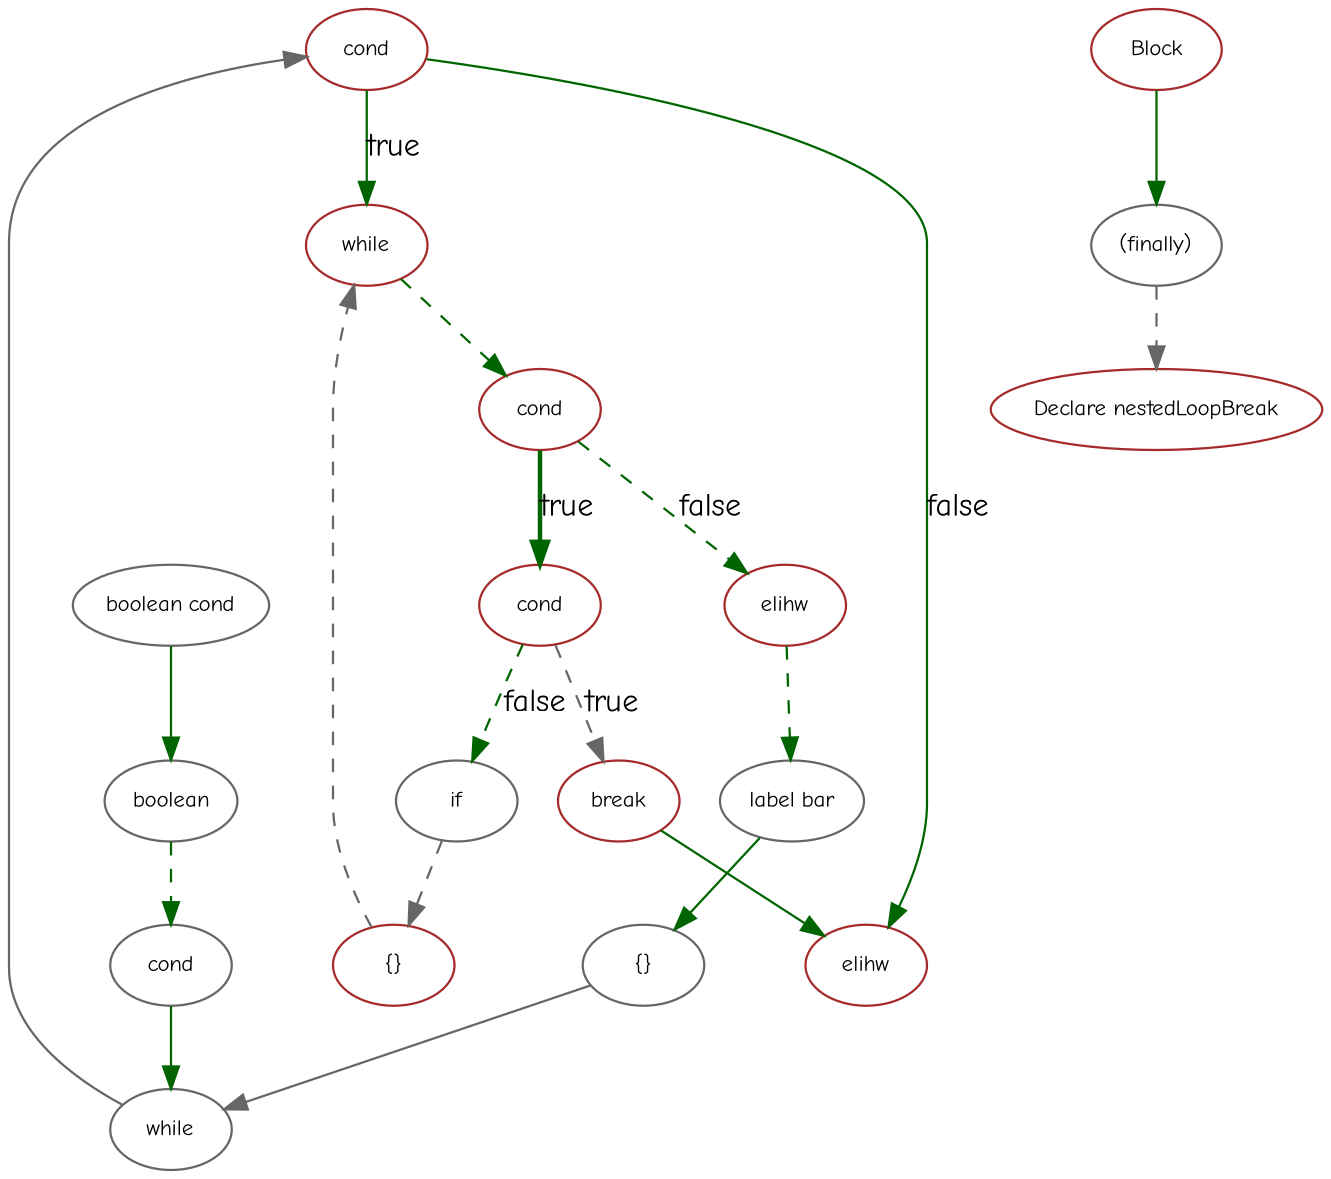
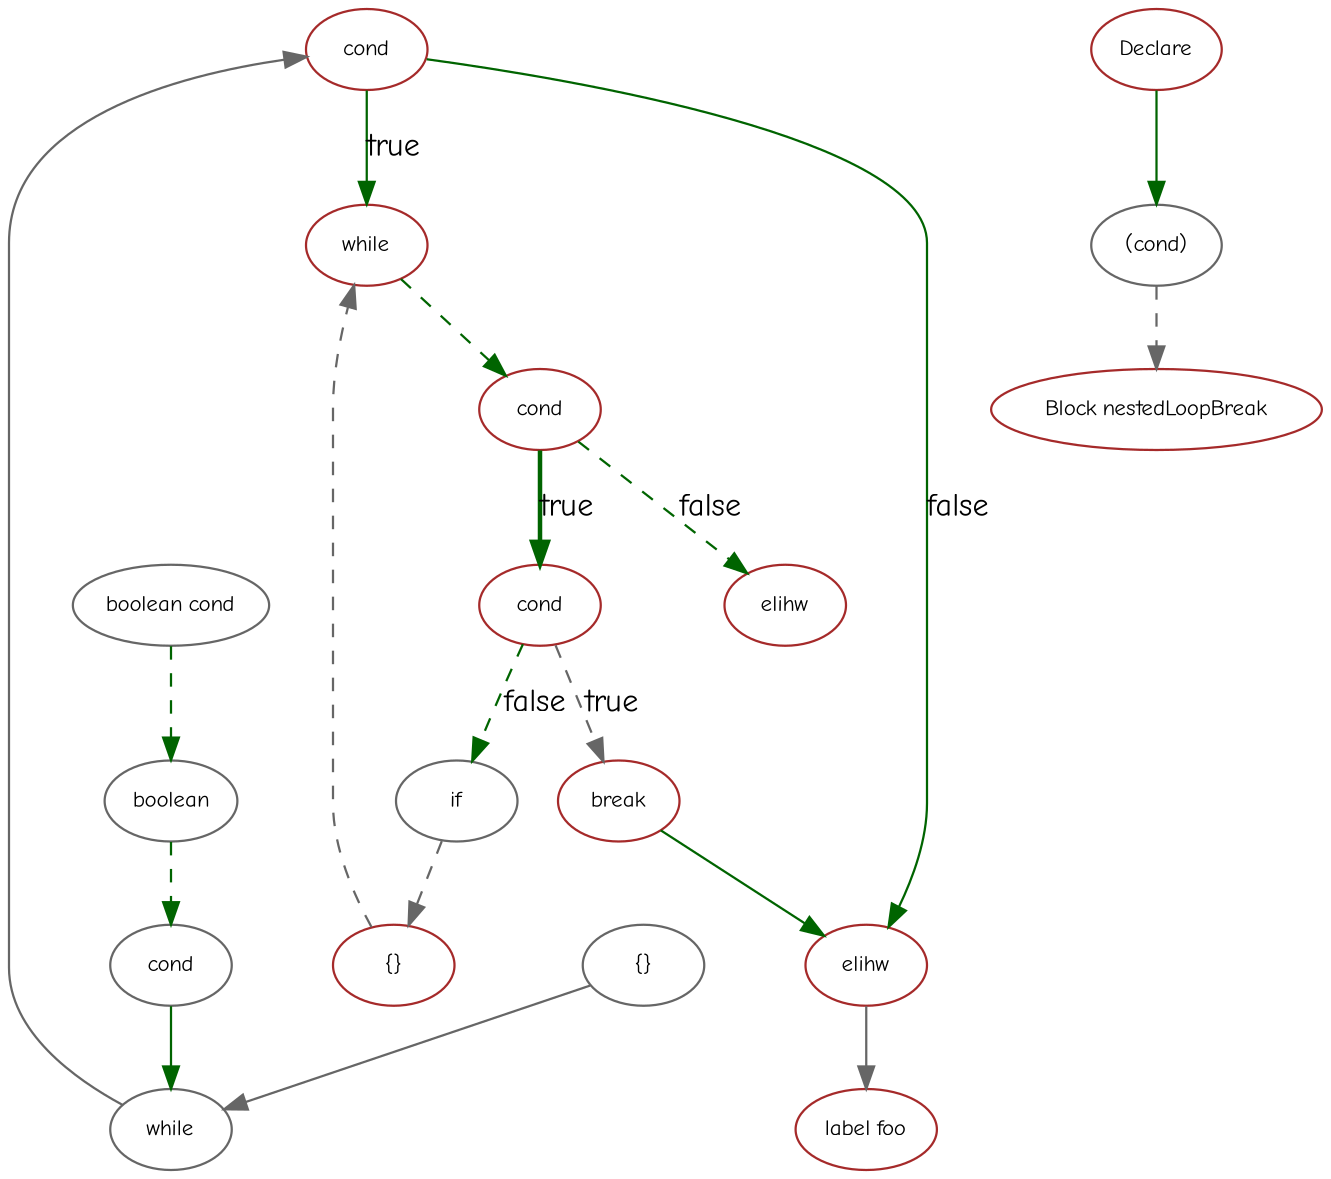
(1156, 50) -> (1156, 50)
(1156, 245) -> (1156, 245)
(1156, 410) -> (1156, 410)
(171, 692) -> (171, 692)
(792, 801) -> none
none -> (866, 1130)
